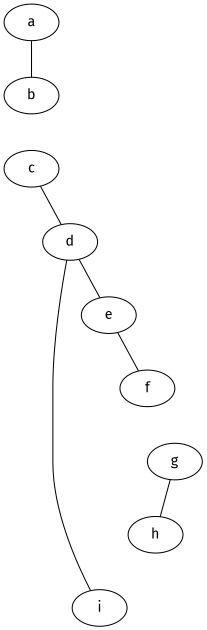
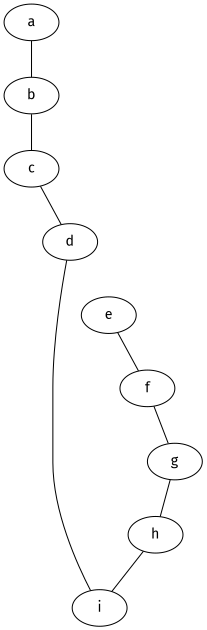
none -> (32, 132)
(89, 279) -> none
none -> (161, 425)
none -> (128, 571)
